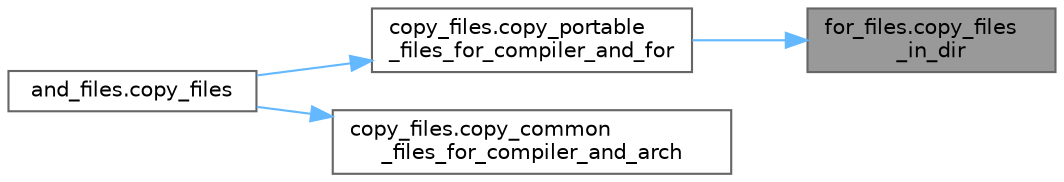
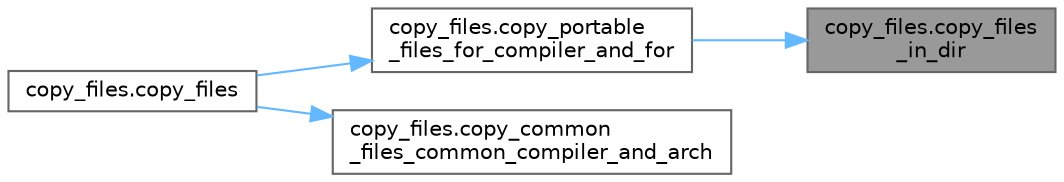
(931, 40) -> (931, 40)
(132, 91) -> (132, 91)
(532, 142) -> (532, 142)
